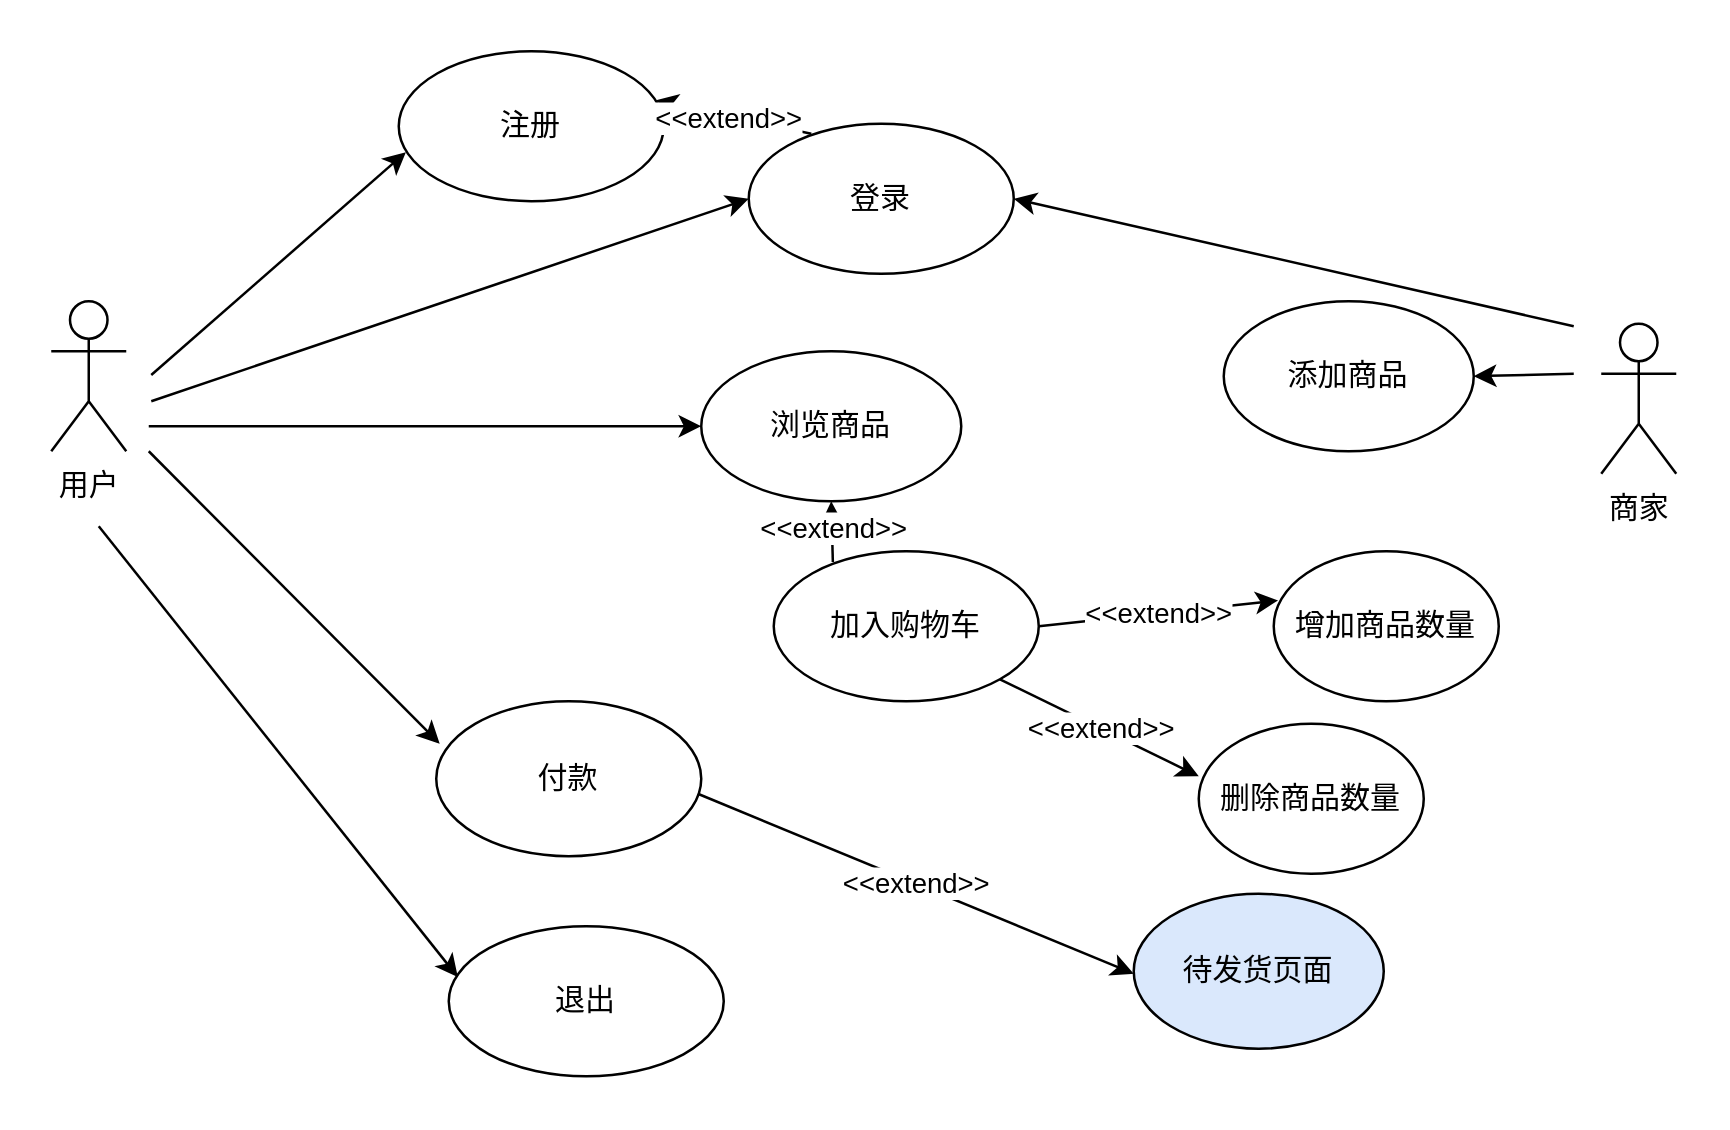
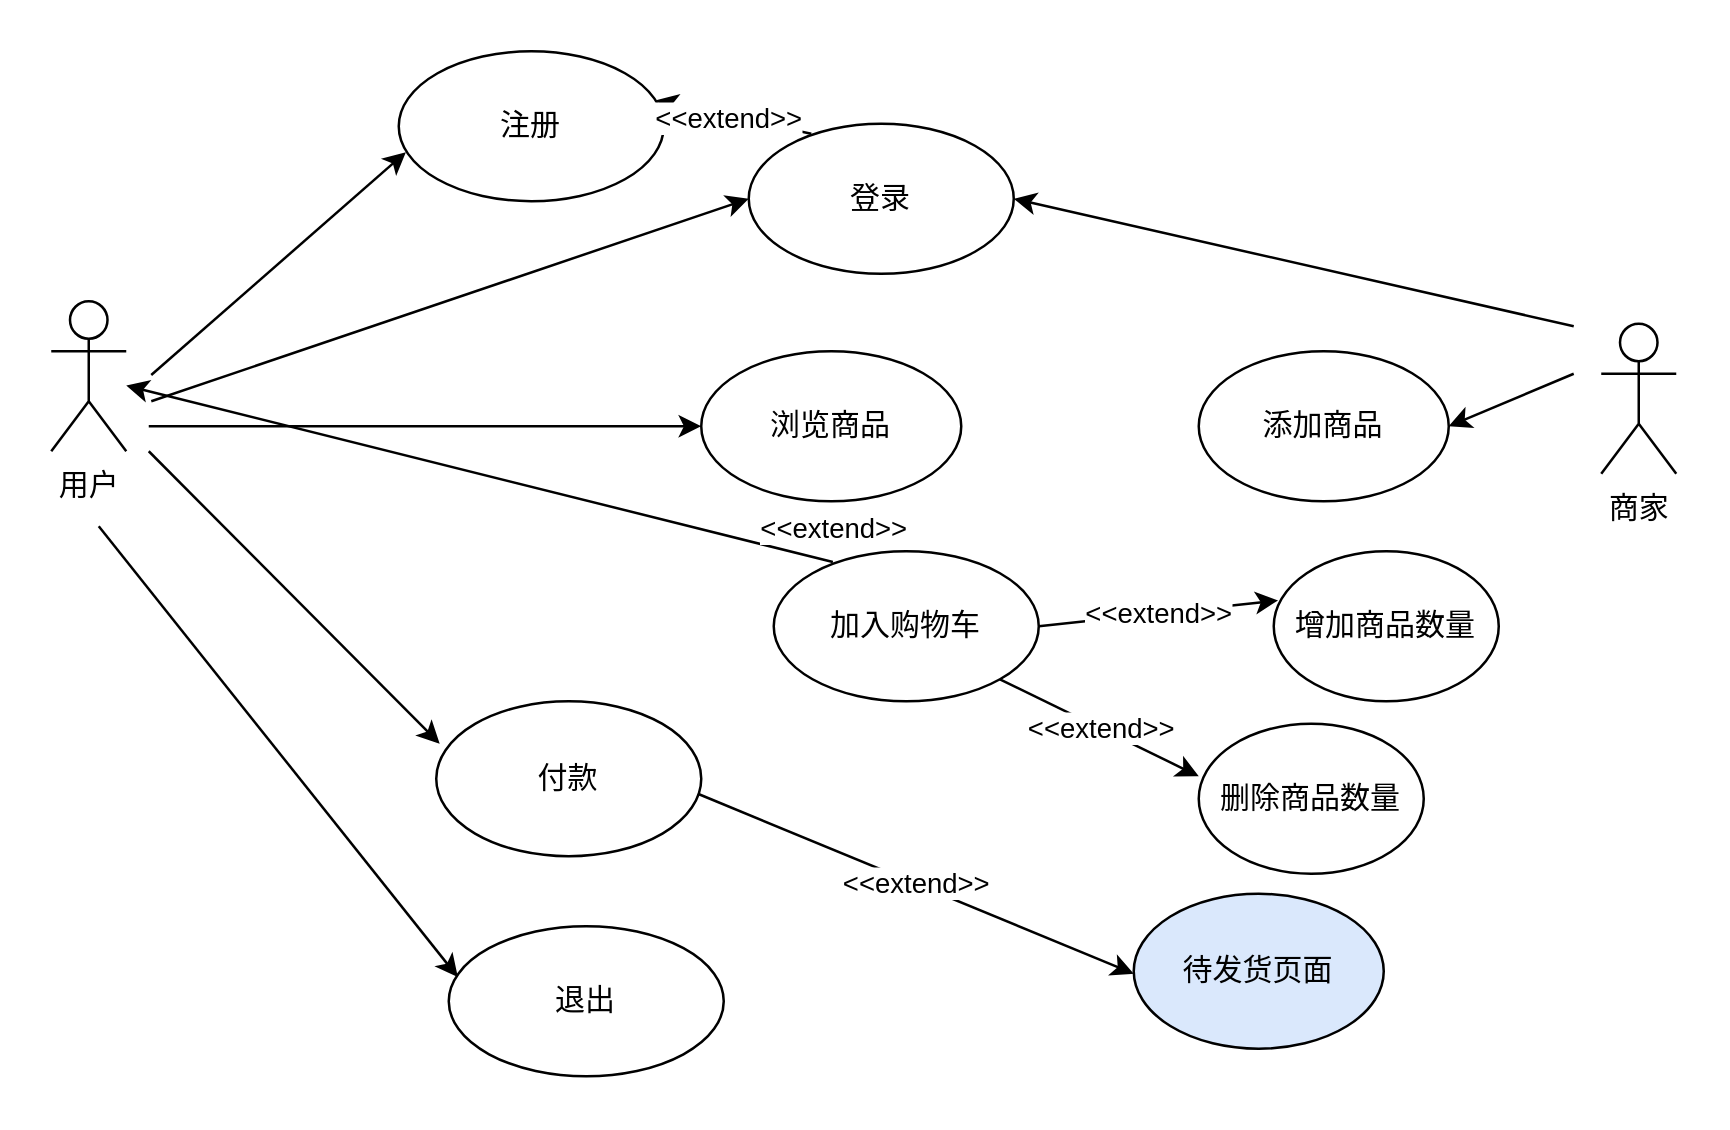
(1349, 376) -> (1324, 426)
(833, 553) -> (570, 496)
